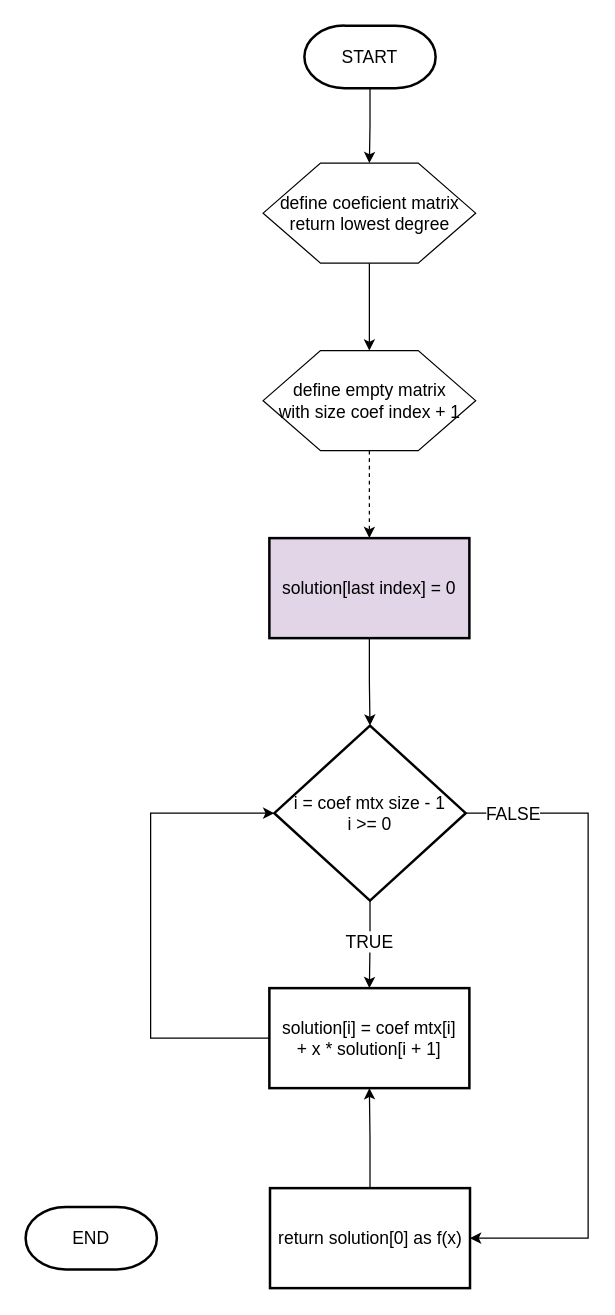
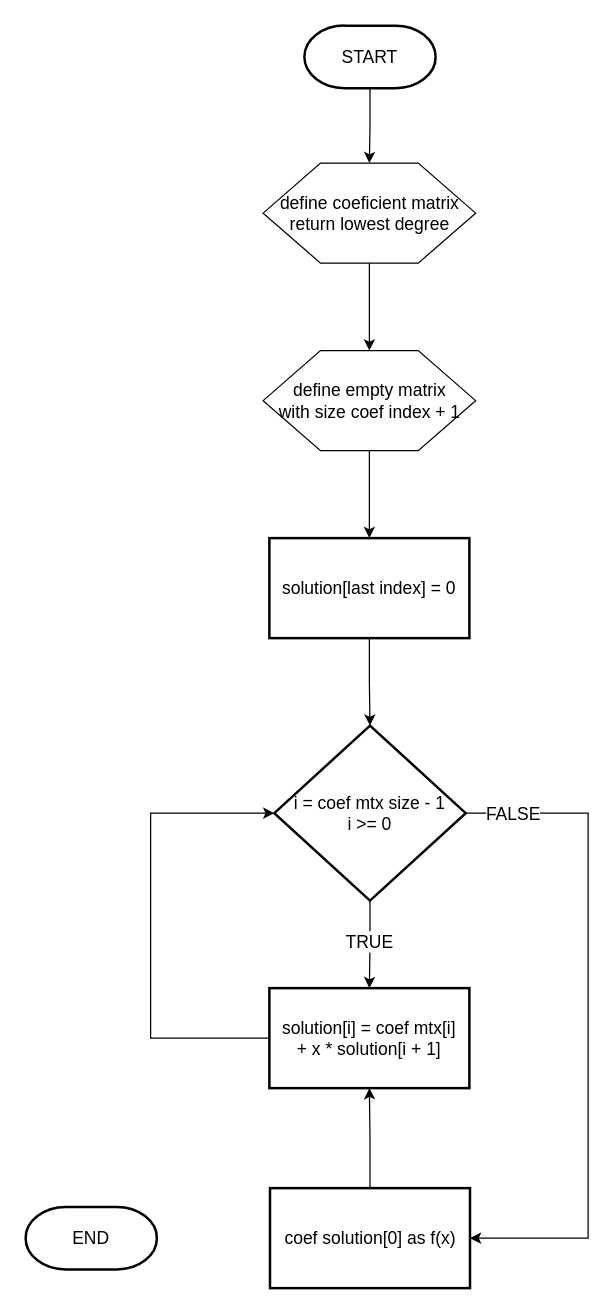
(369, 490) -> (369, 490)
(369, 588) -> (369, 588)
(371, 1238) -> (371, 1238)
